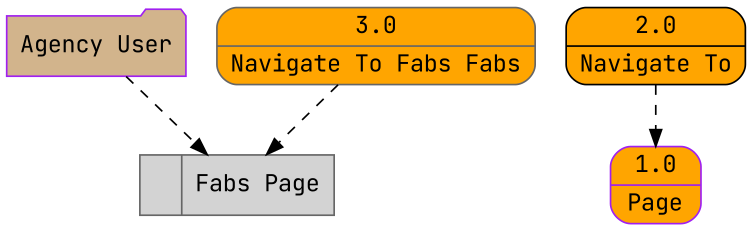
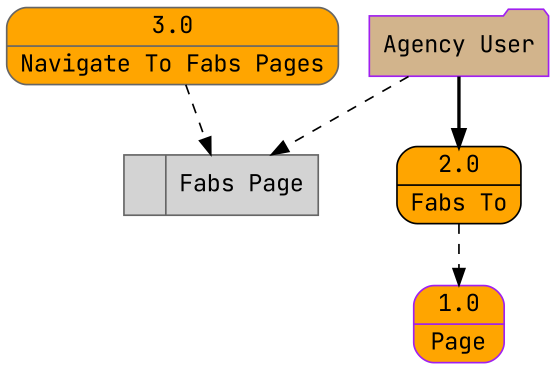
(376, 64) -> (173, 64)
(656, 64) -> (459, 204)
none -> (459, 103)
